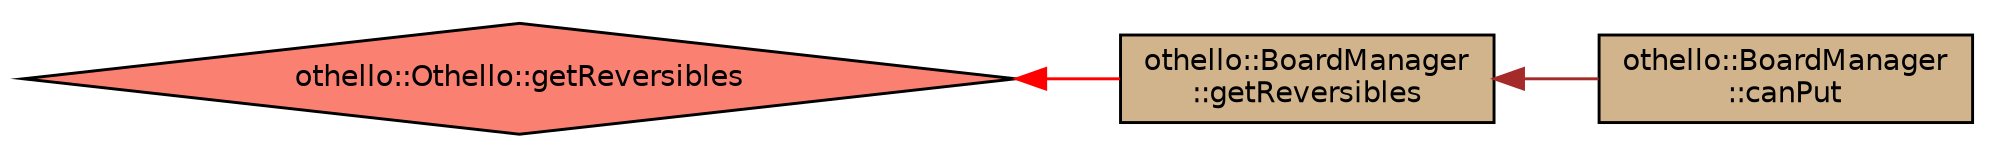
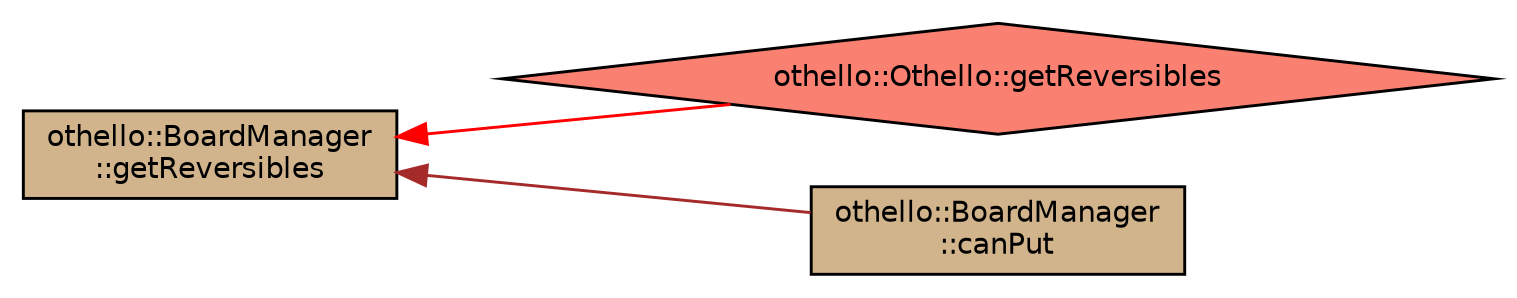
(1083, 79) -> (579, 119)
